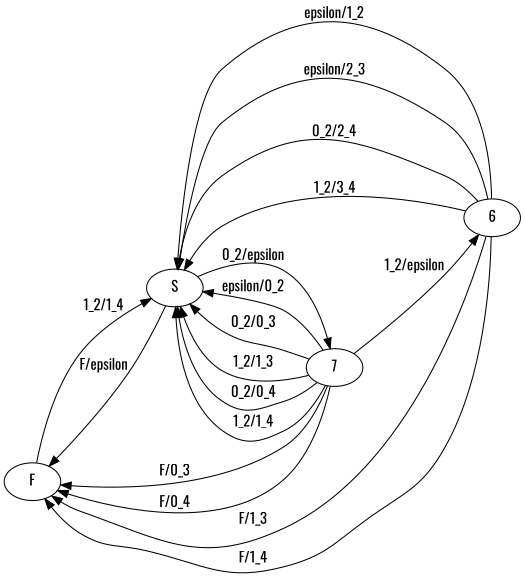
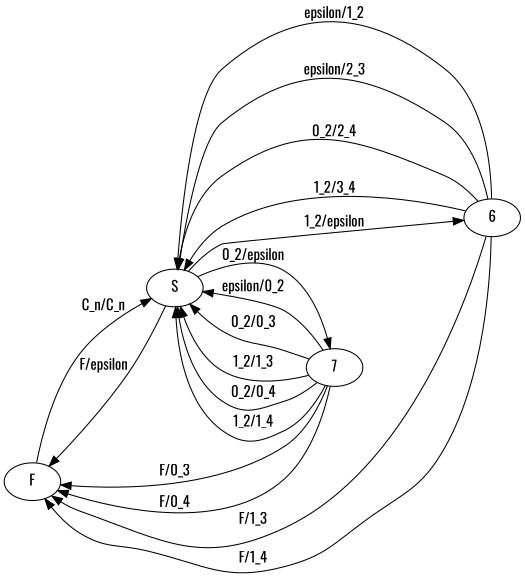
(416, 302) -> (316, 234)
(104, 306) -> (104, 306)
